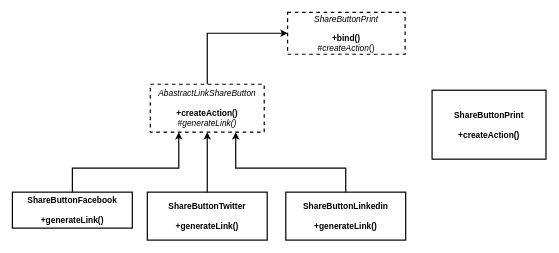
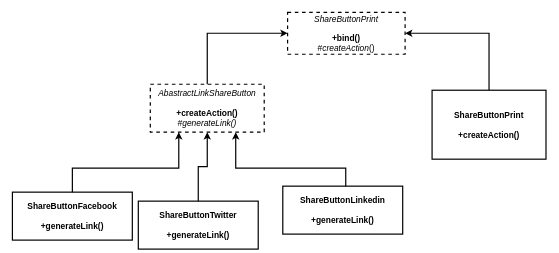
none -> (478, 33)
(72, 210) -> (72, 216)
(207, 216) -> (198, 225)
(346, 216) -> (343, 210)
